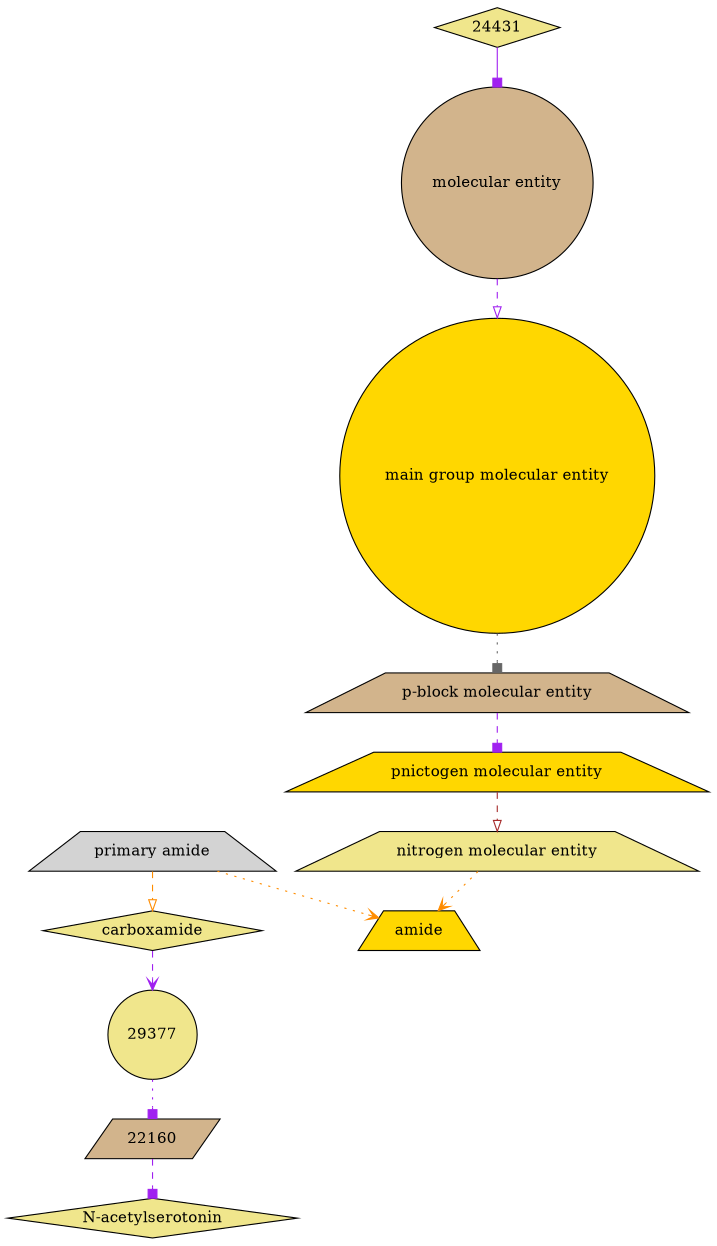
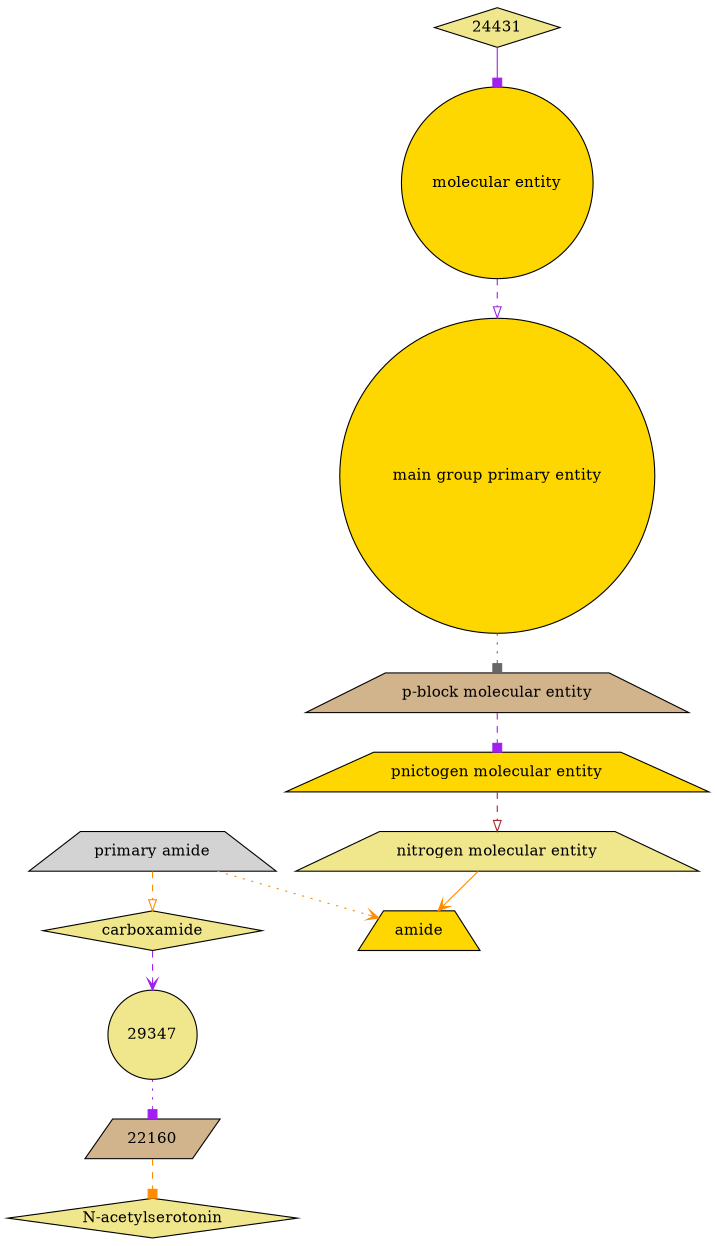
(497, 183) -> (497, 183)
(497, 476) -> (497, 476)
(462, 887) -> (462, 887)
(153, 1035) -> (153, 1035)
(153, 1173) -> (153, 1173)
